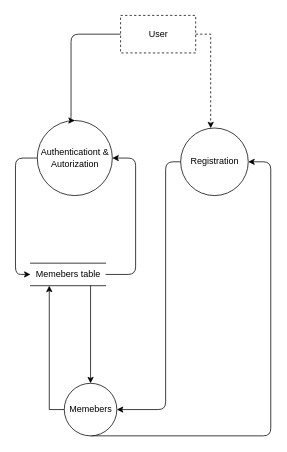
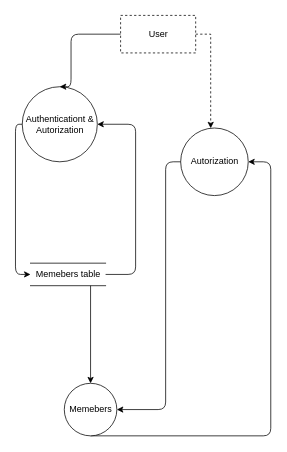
(75, 158) -> (60, 124)
(215, 162) -> (215, 162)
(49, 358) -> none
